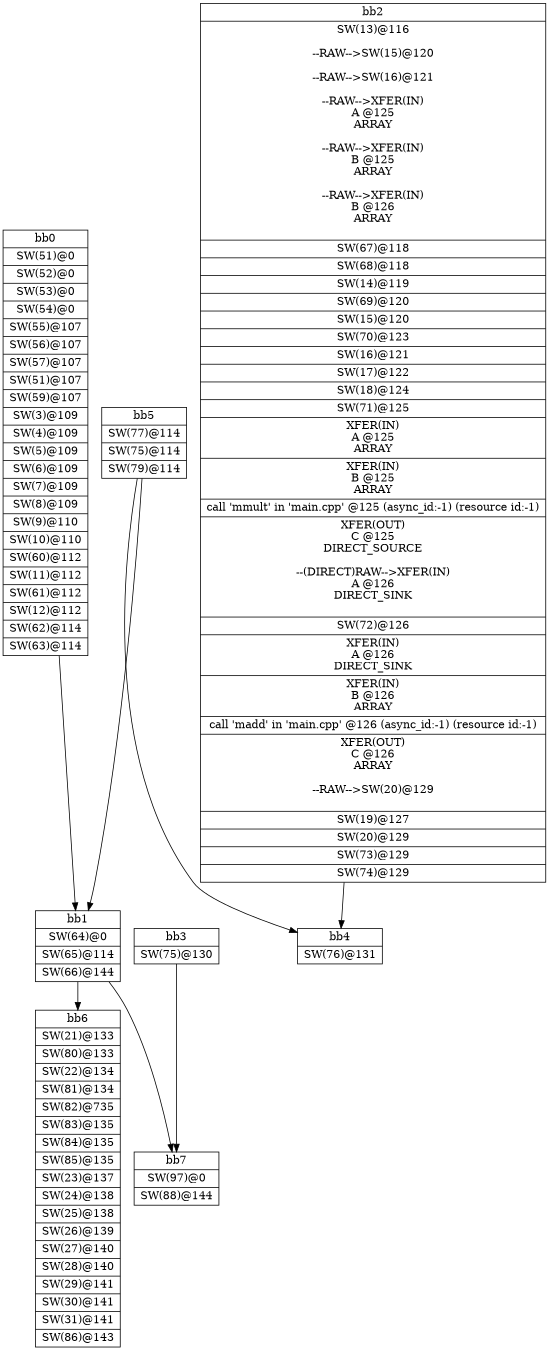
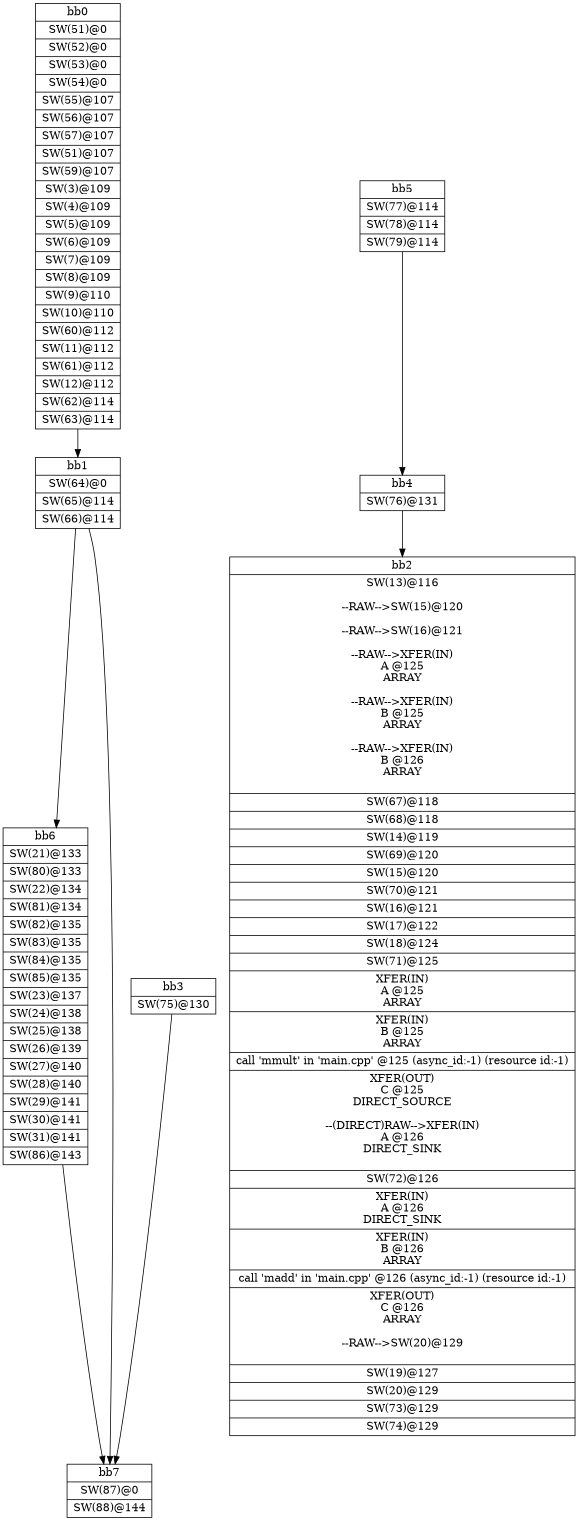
(373, 337) -> (402, 891)
(144, 451) -> (402, 225)
(123, 691) -> none
(343, 901) -> (402, 530)
(78, 972) -> (78, 519)
(78, 1107) -> (45, 925)
(177, 1178) -> (109, 1490)
none -> (81, 1311)
